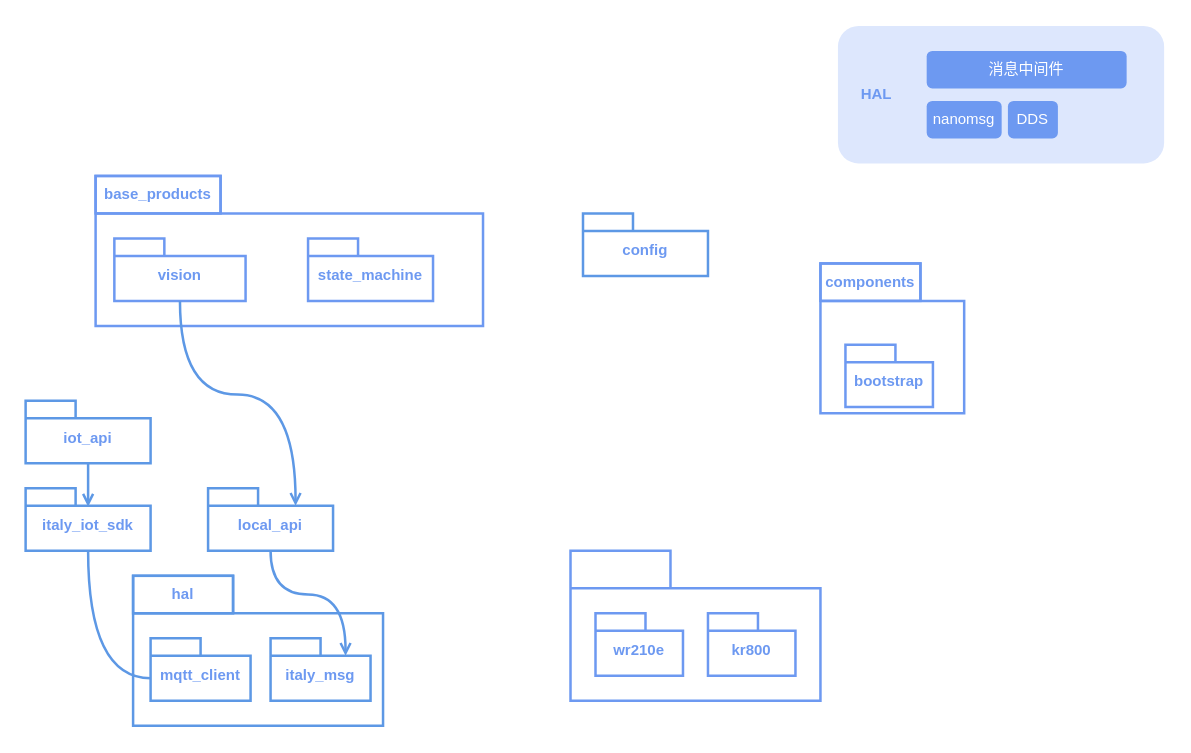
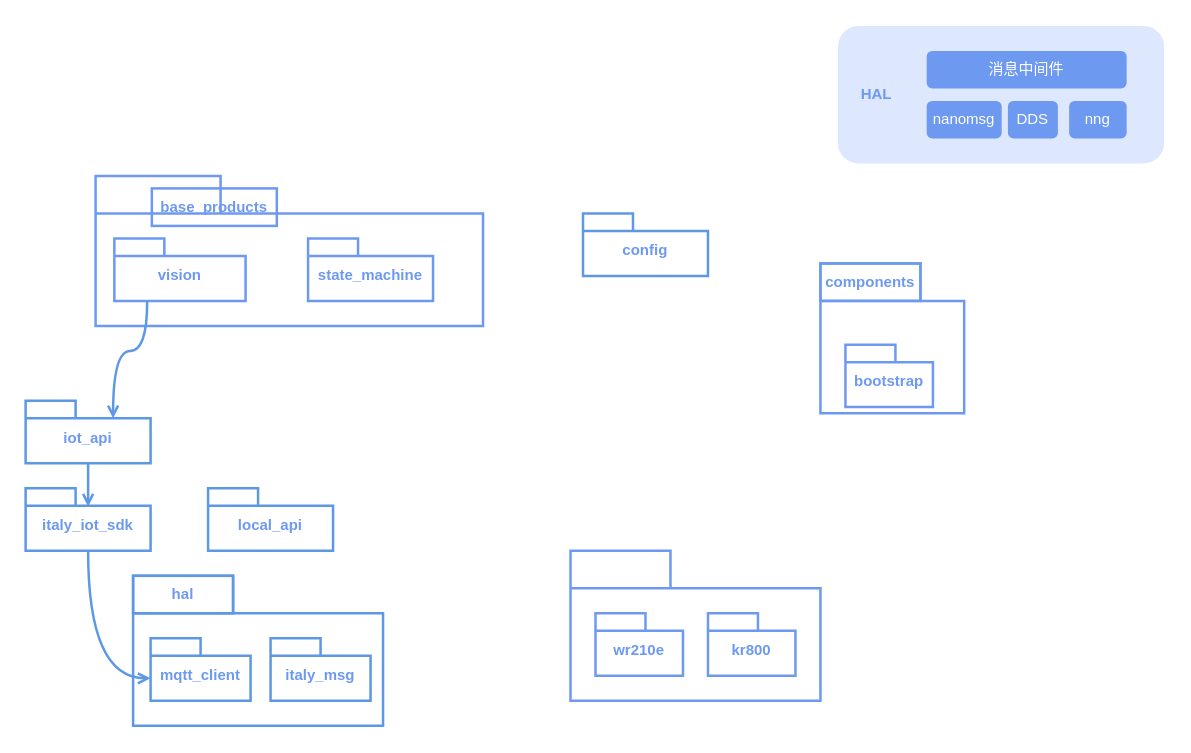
none -> (1098, 119)
(158, 194) -> (214, 207)
none -> (125, 352)
(244, 395) -> none
(313, 595) -> none
(109, 655) -> (107, 654)
